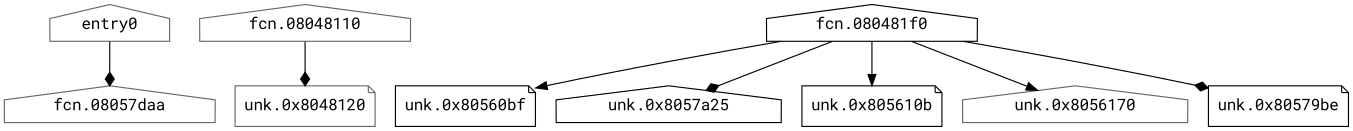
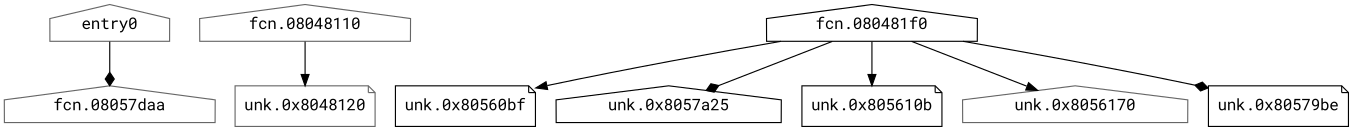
(305, 58) -> (305, 58)
